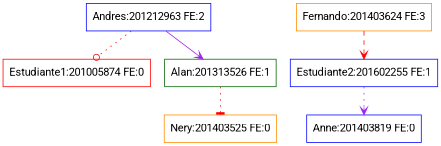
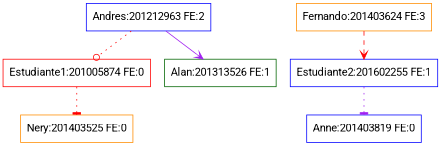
(364, 97) -> (364, 99)
(220, 99) -> (77, 99)
